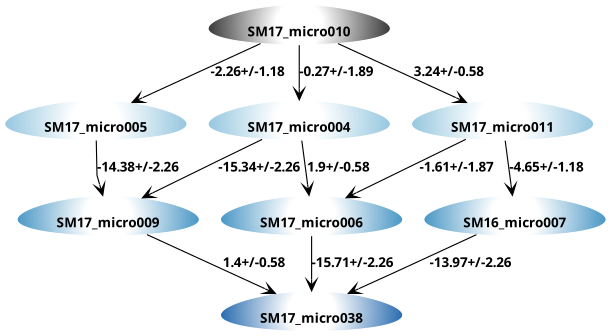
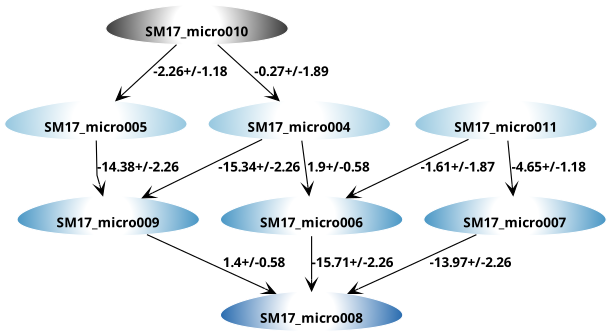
(397, 71) -> none
(515, 216) -> (515, 216)
(312, 311) -> (312, 311)
